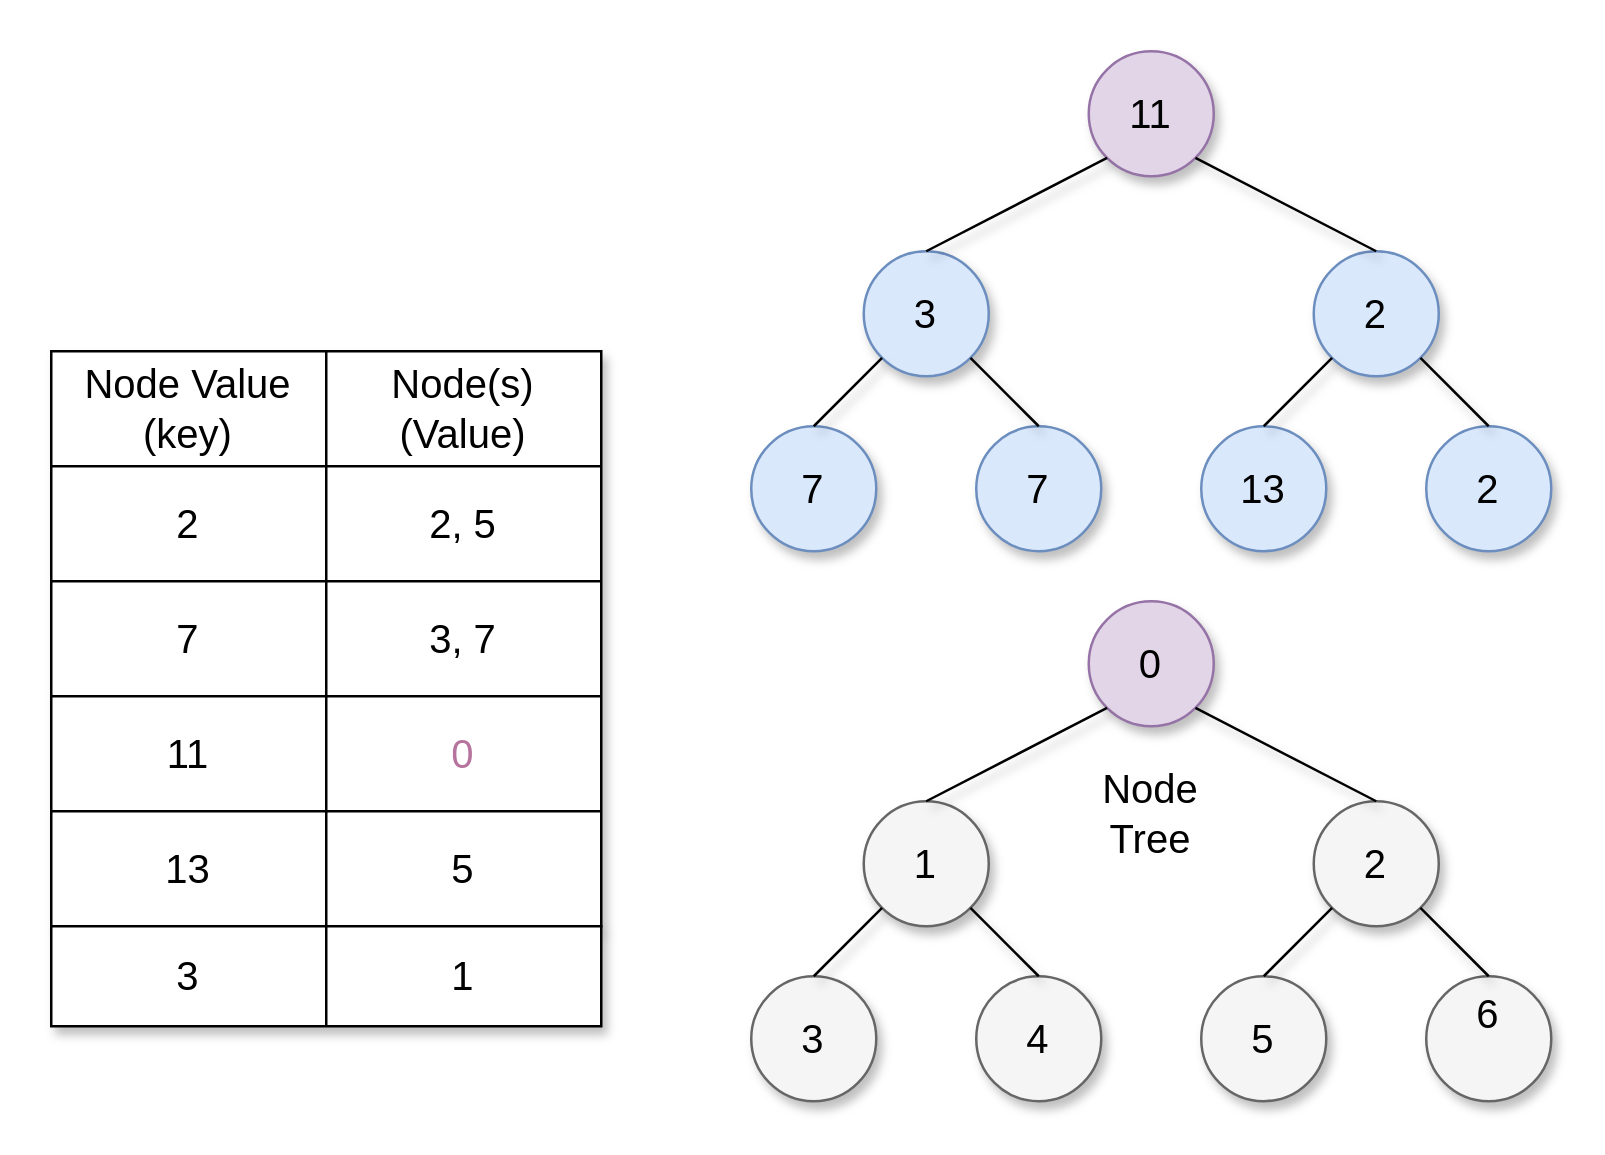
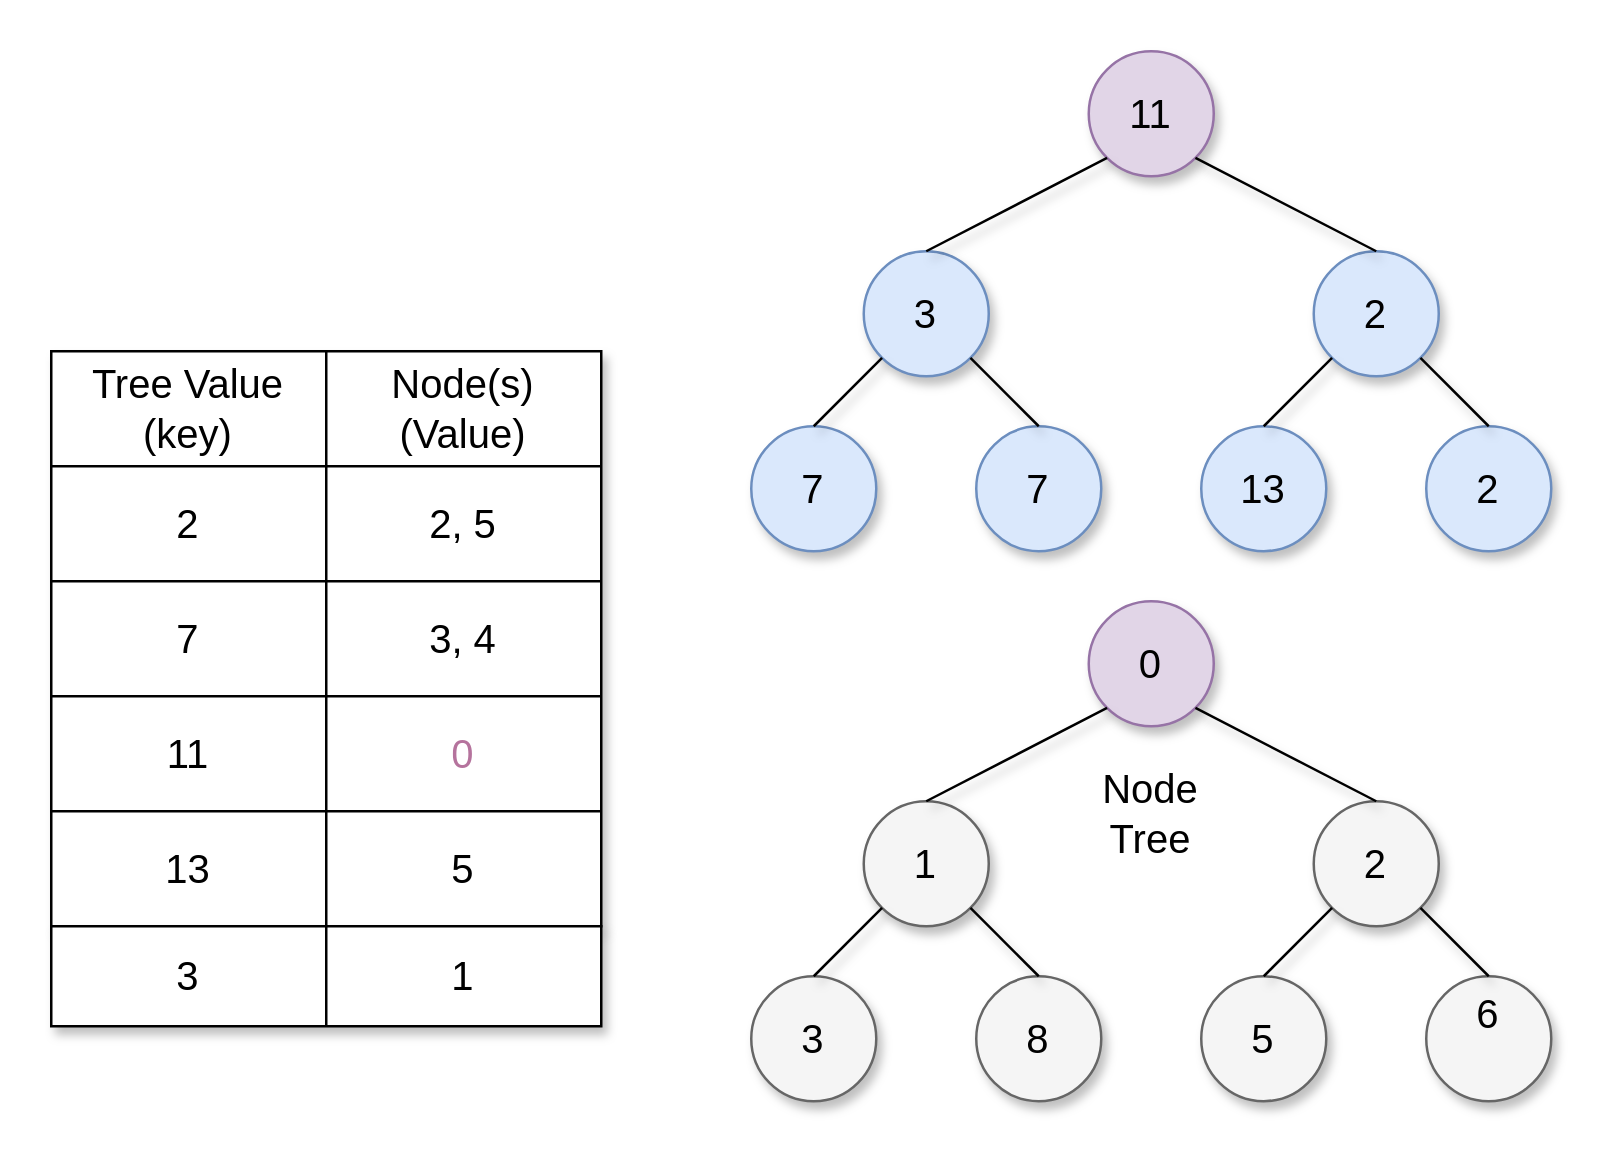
(189, 409) -> (189, 409)
(464, 639) -> (464, 639)
(1039, 1039) -> (1039, 1039)
